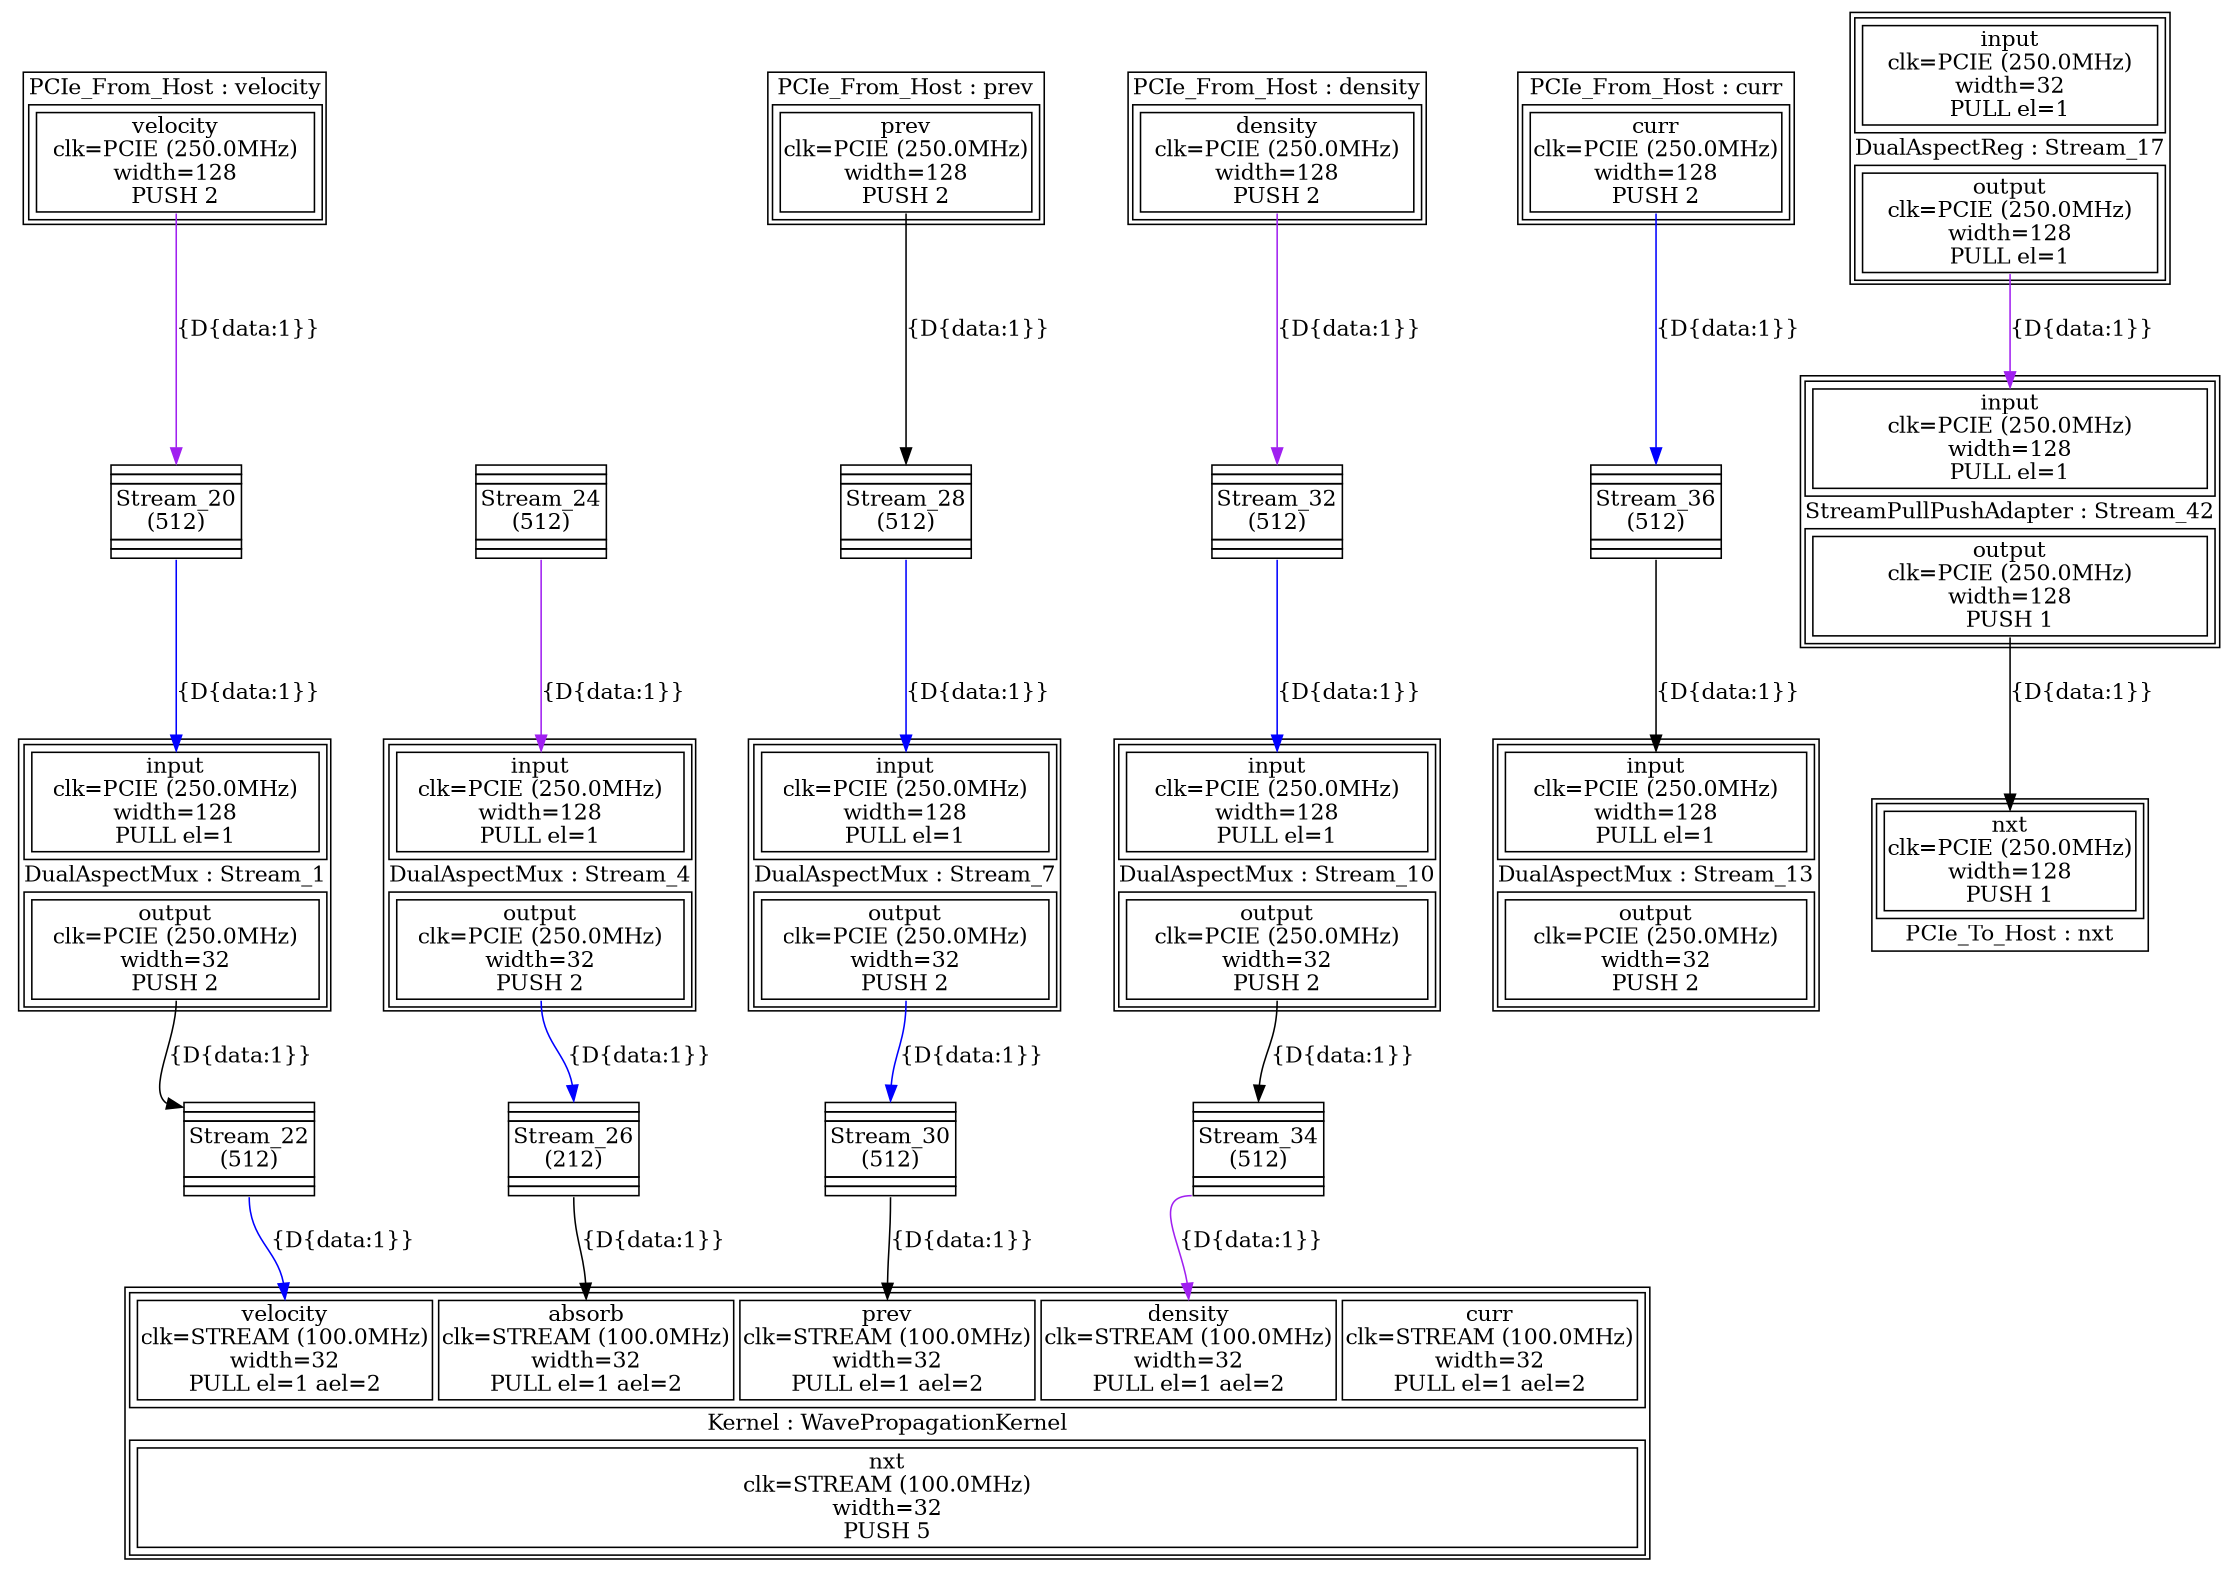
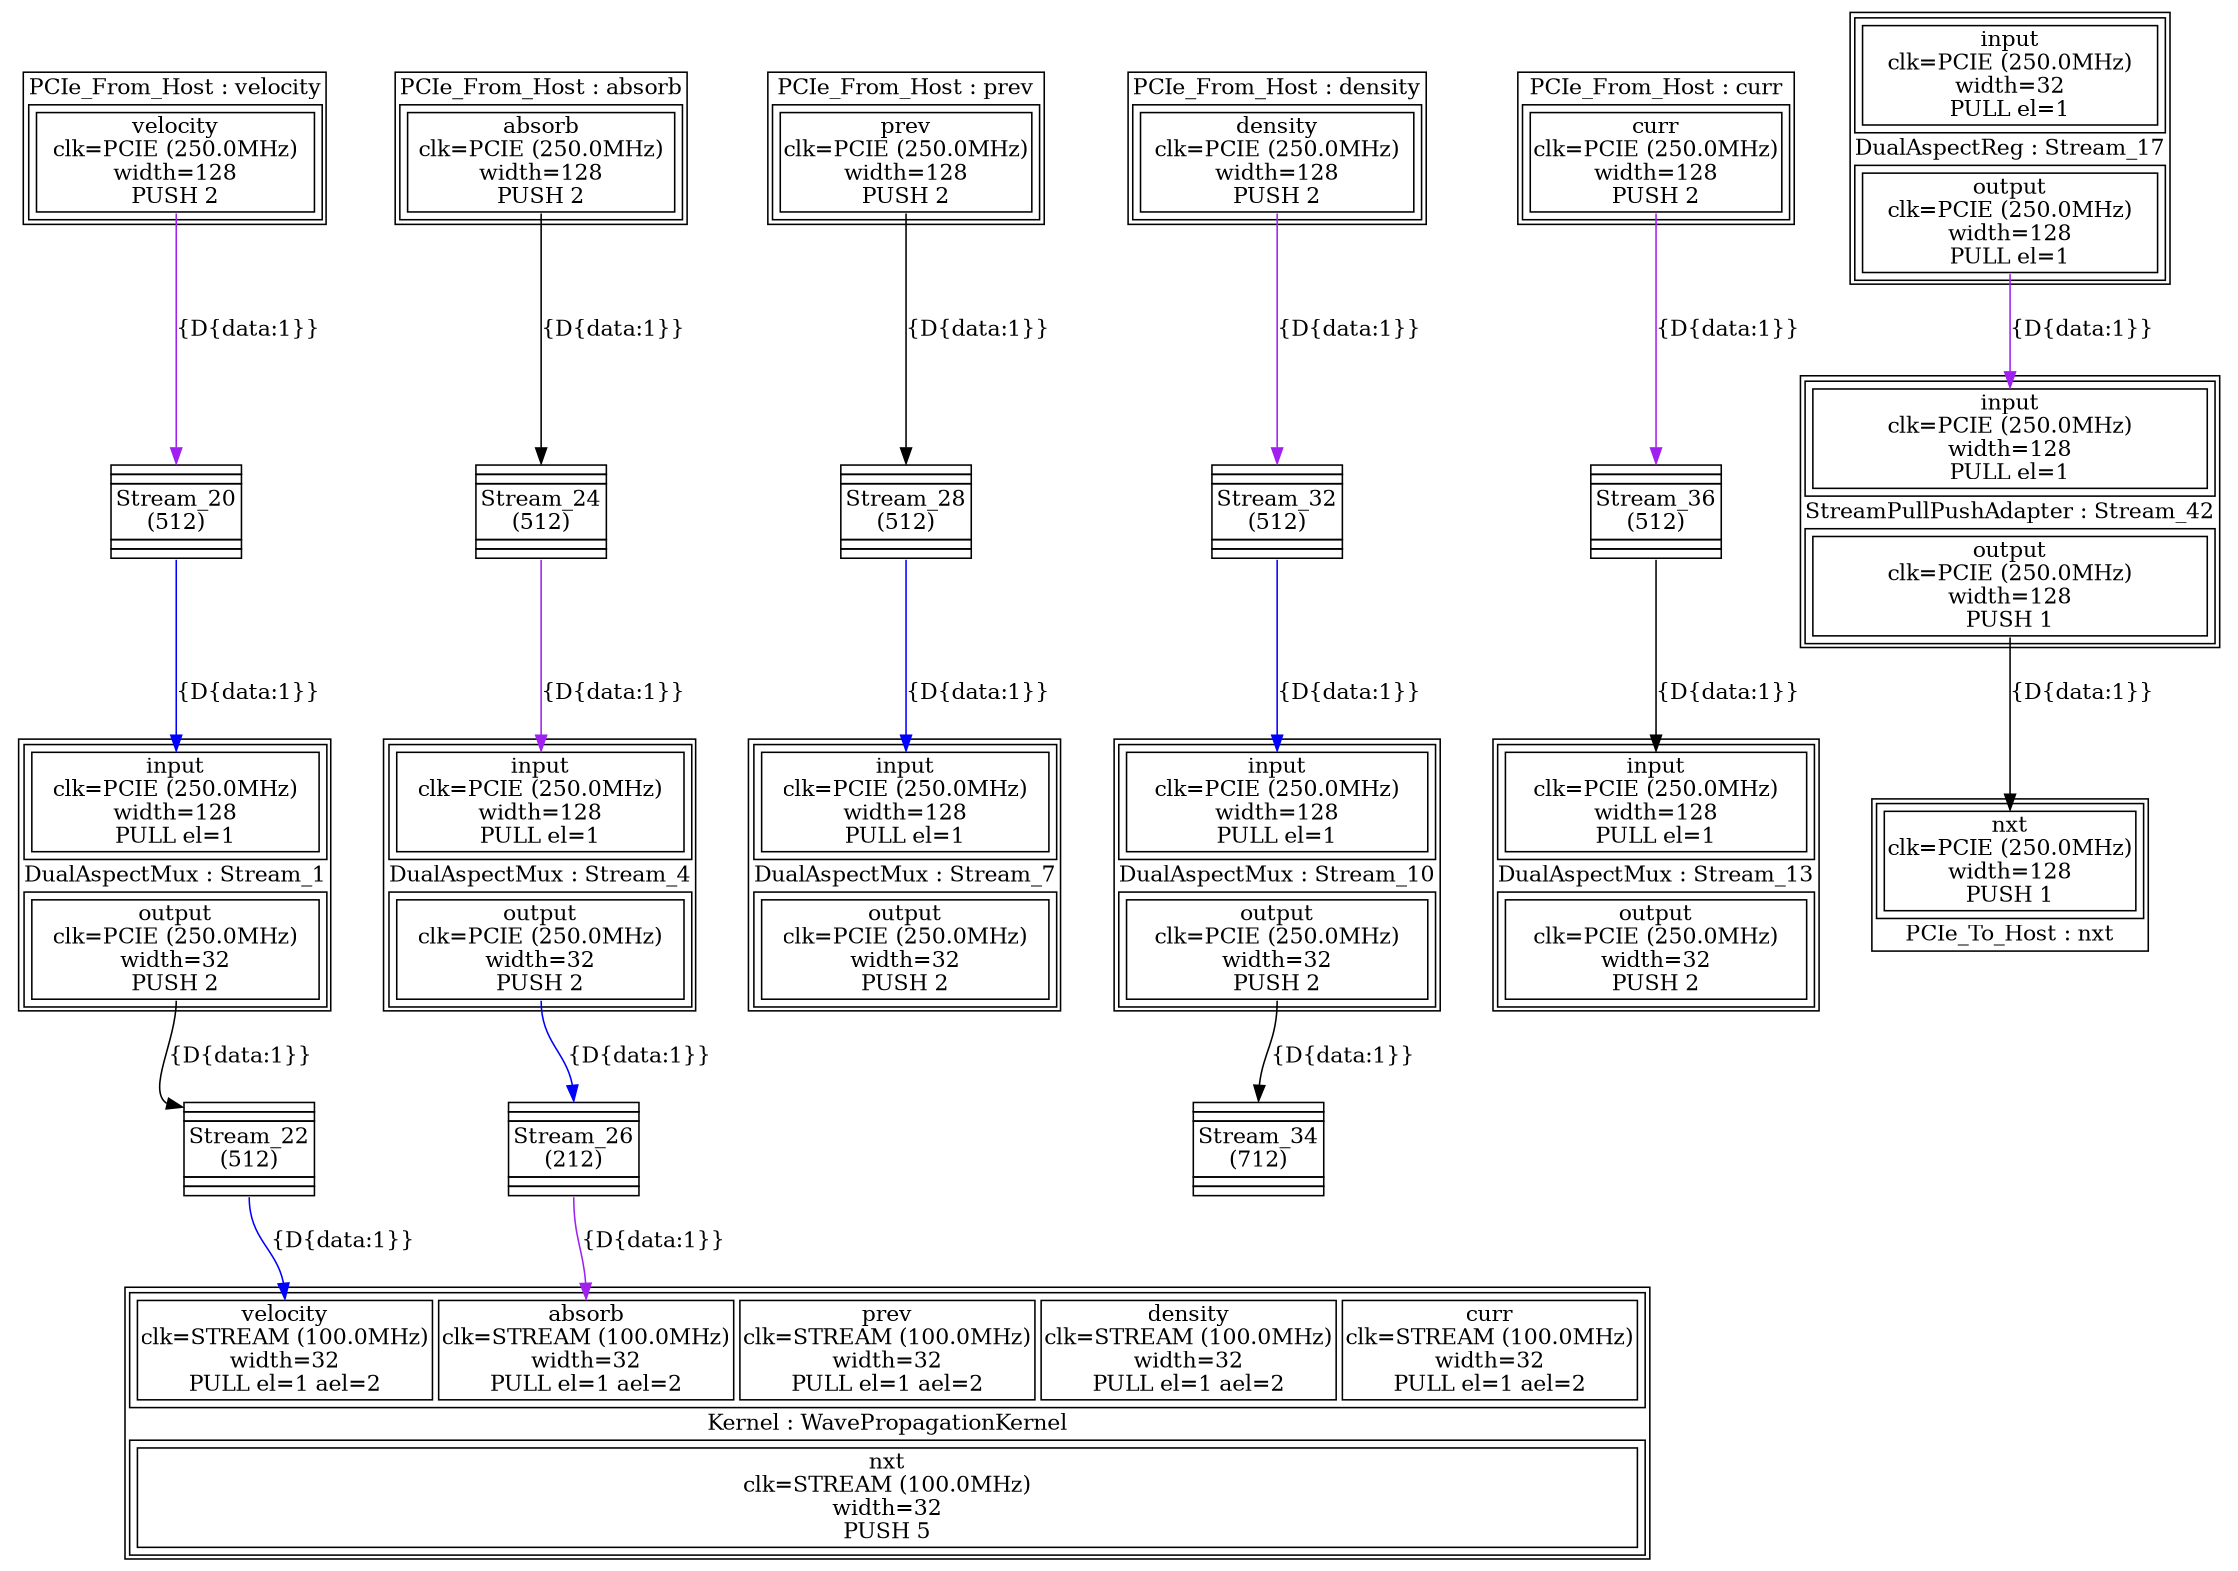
none -> (541, 148)
(1656, 331) -> (1656, 331)
(894, 1149) -> none
(1259, 1160) -> (1259, 1160)
(1174, 1233) -> none
(578, 1240) -> (578, 1240)
